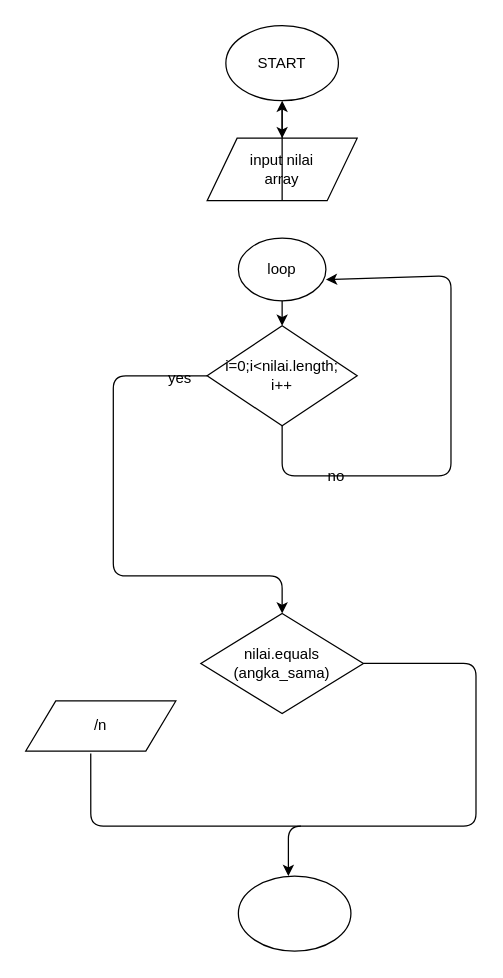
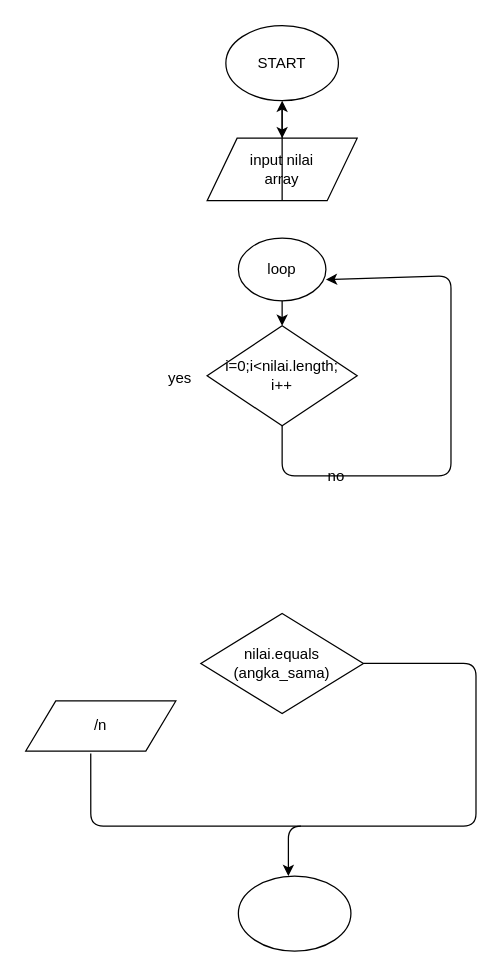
(113, 522) -> none
